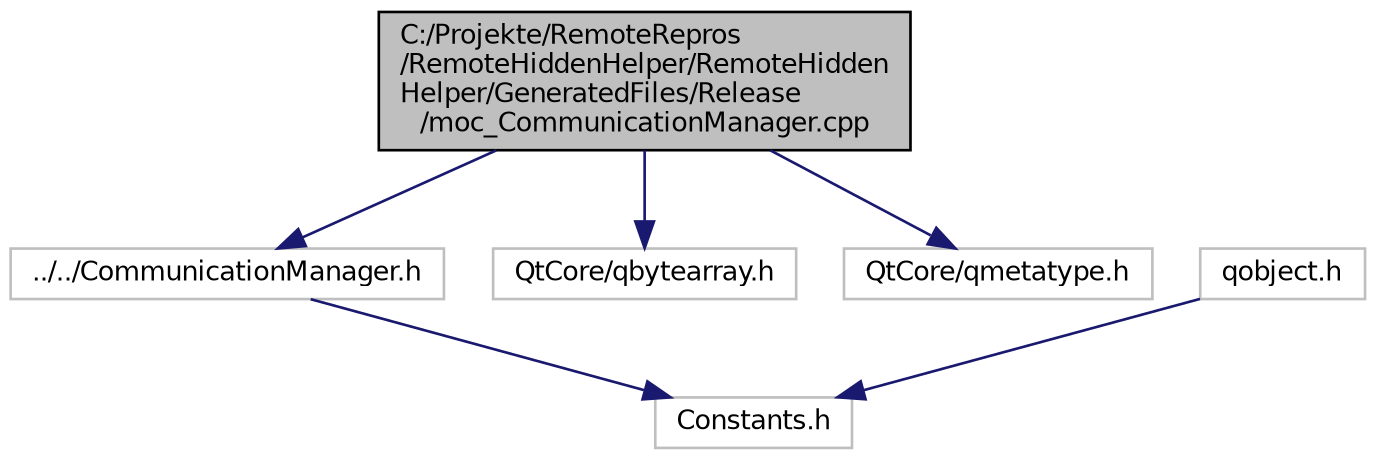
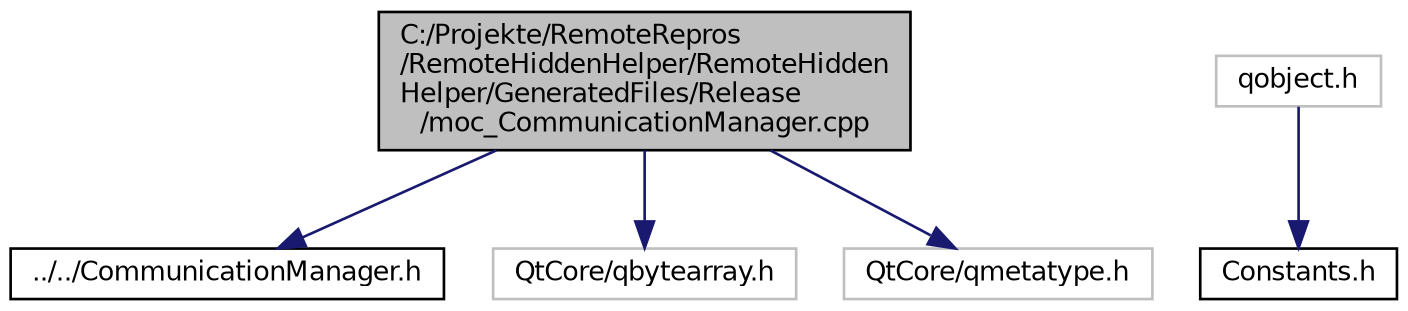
(227, 274) -> (227, 274)
(477, 345) -> none
(754, 423) -> (1299, 274)
